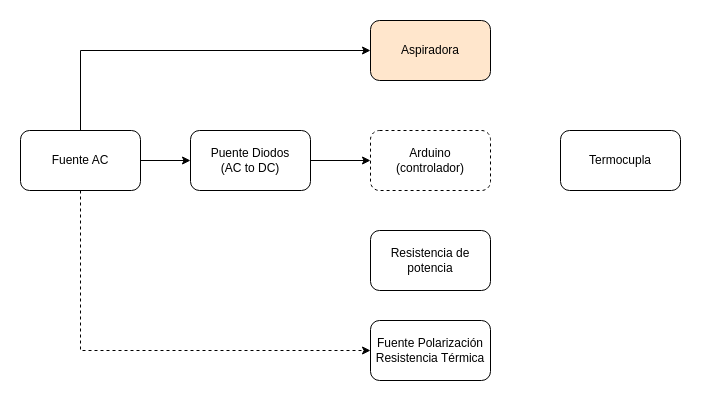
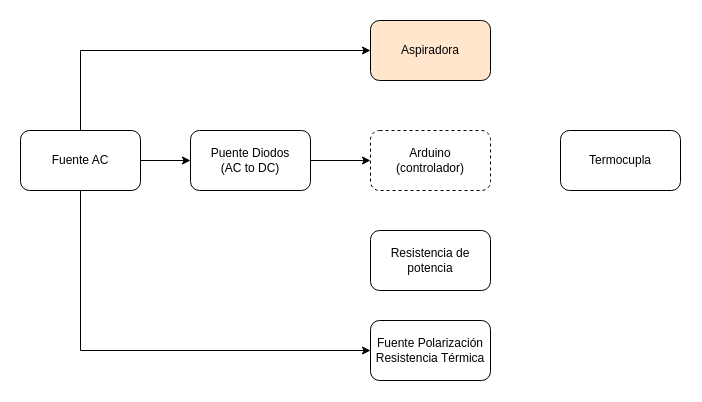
(143, 351) -> (143, 351)
